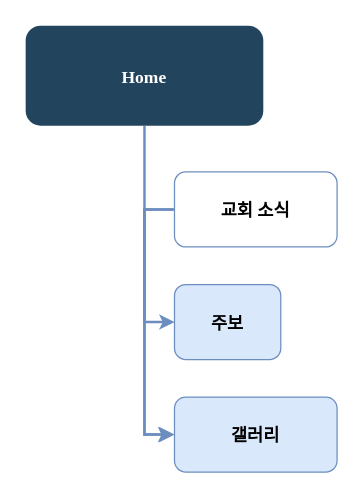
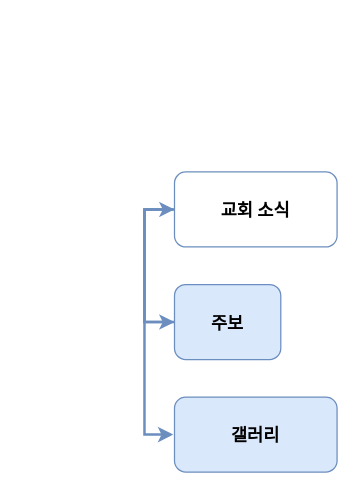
(144, 76) -> none
(144, 166) -> none
none -> (172, 322)
